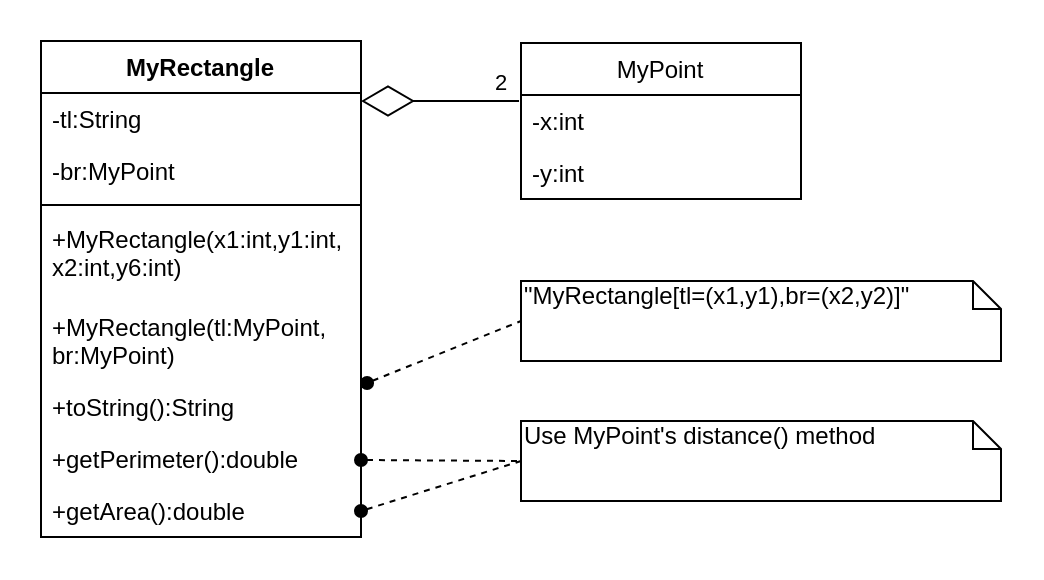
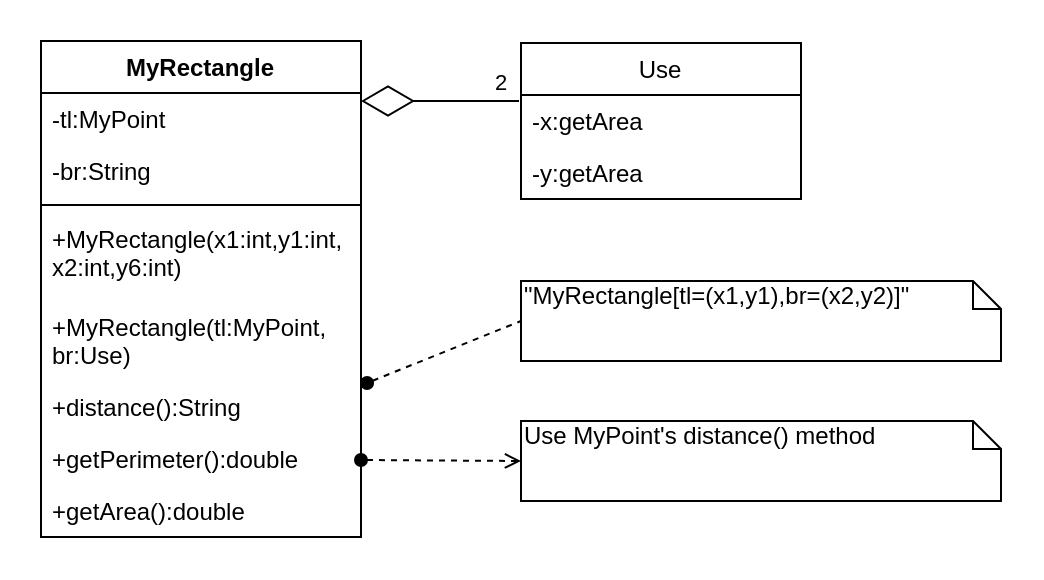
(660, 70) -> (660, 70)
(110, 120) -> (117, 120)
(566, 122) -> (596, 122)
(120, 172) -> (113, 172)
(566, 174) -> (596, 174)
(198, 328) -> (198, 328)
(164, 408) -> (164, 408)
(511, 461) -> (510, 461)
(440, 486) -> none
